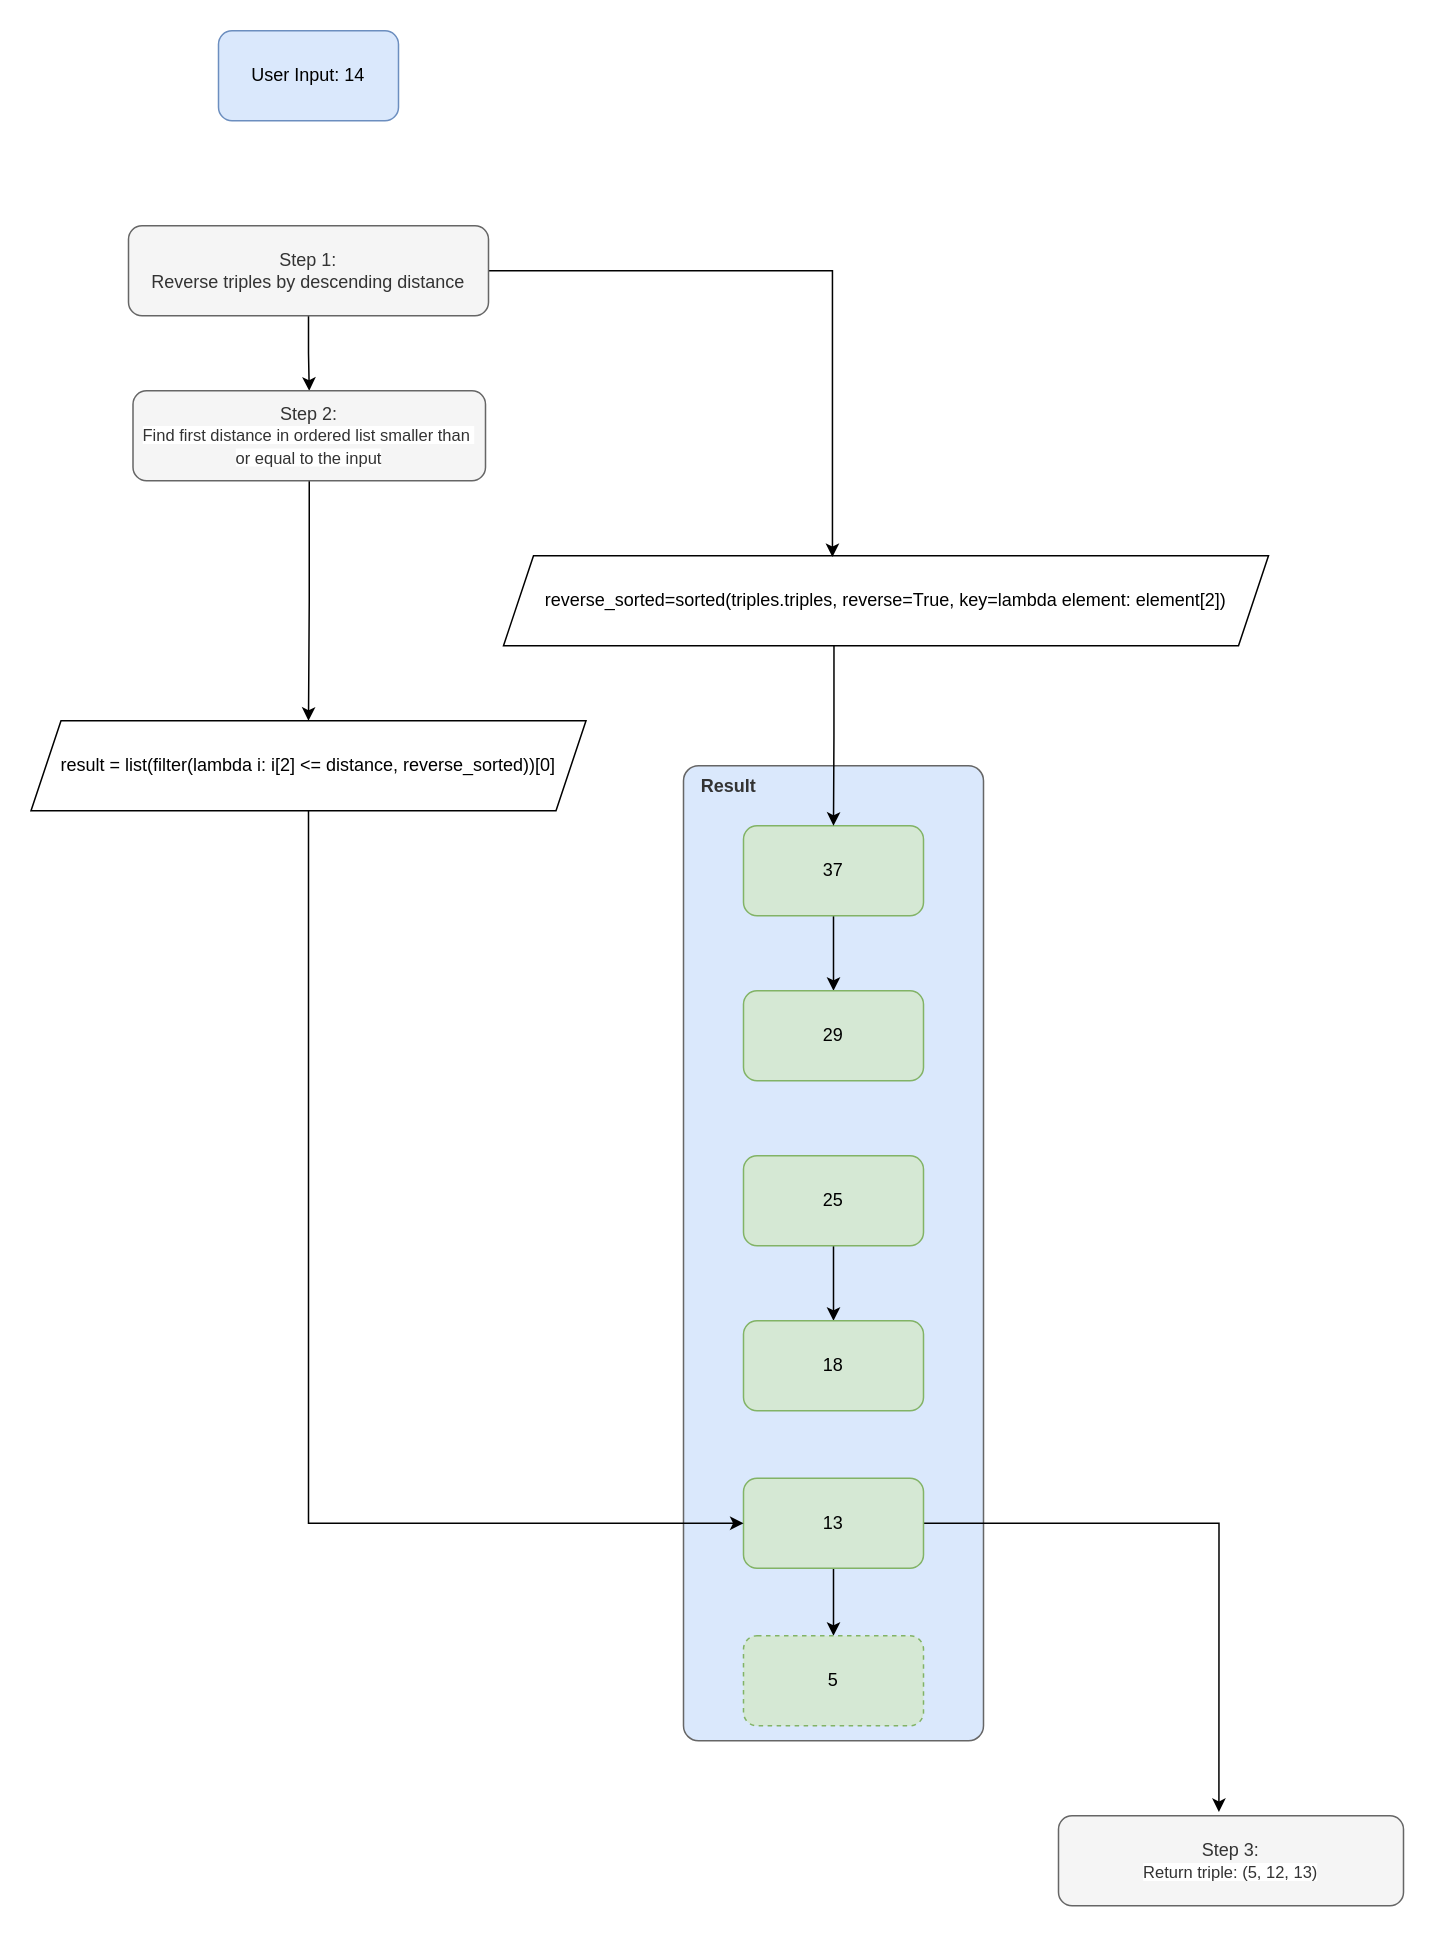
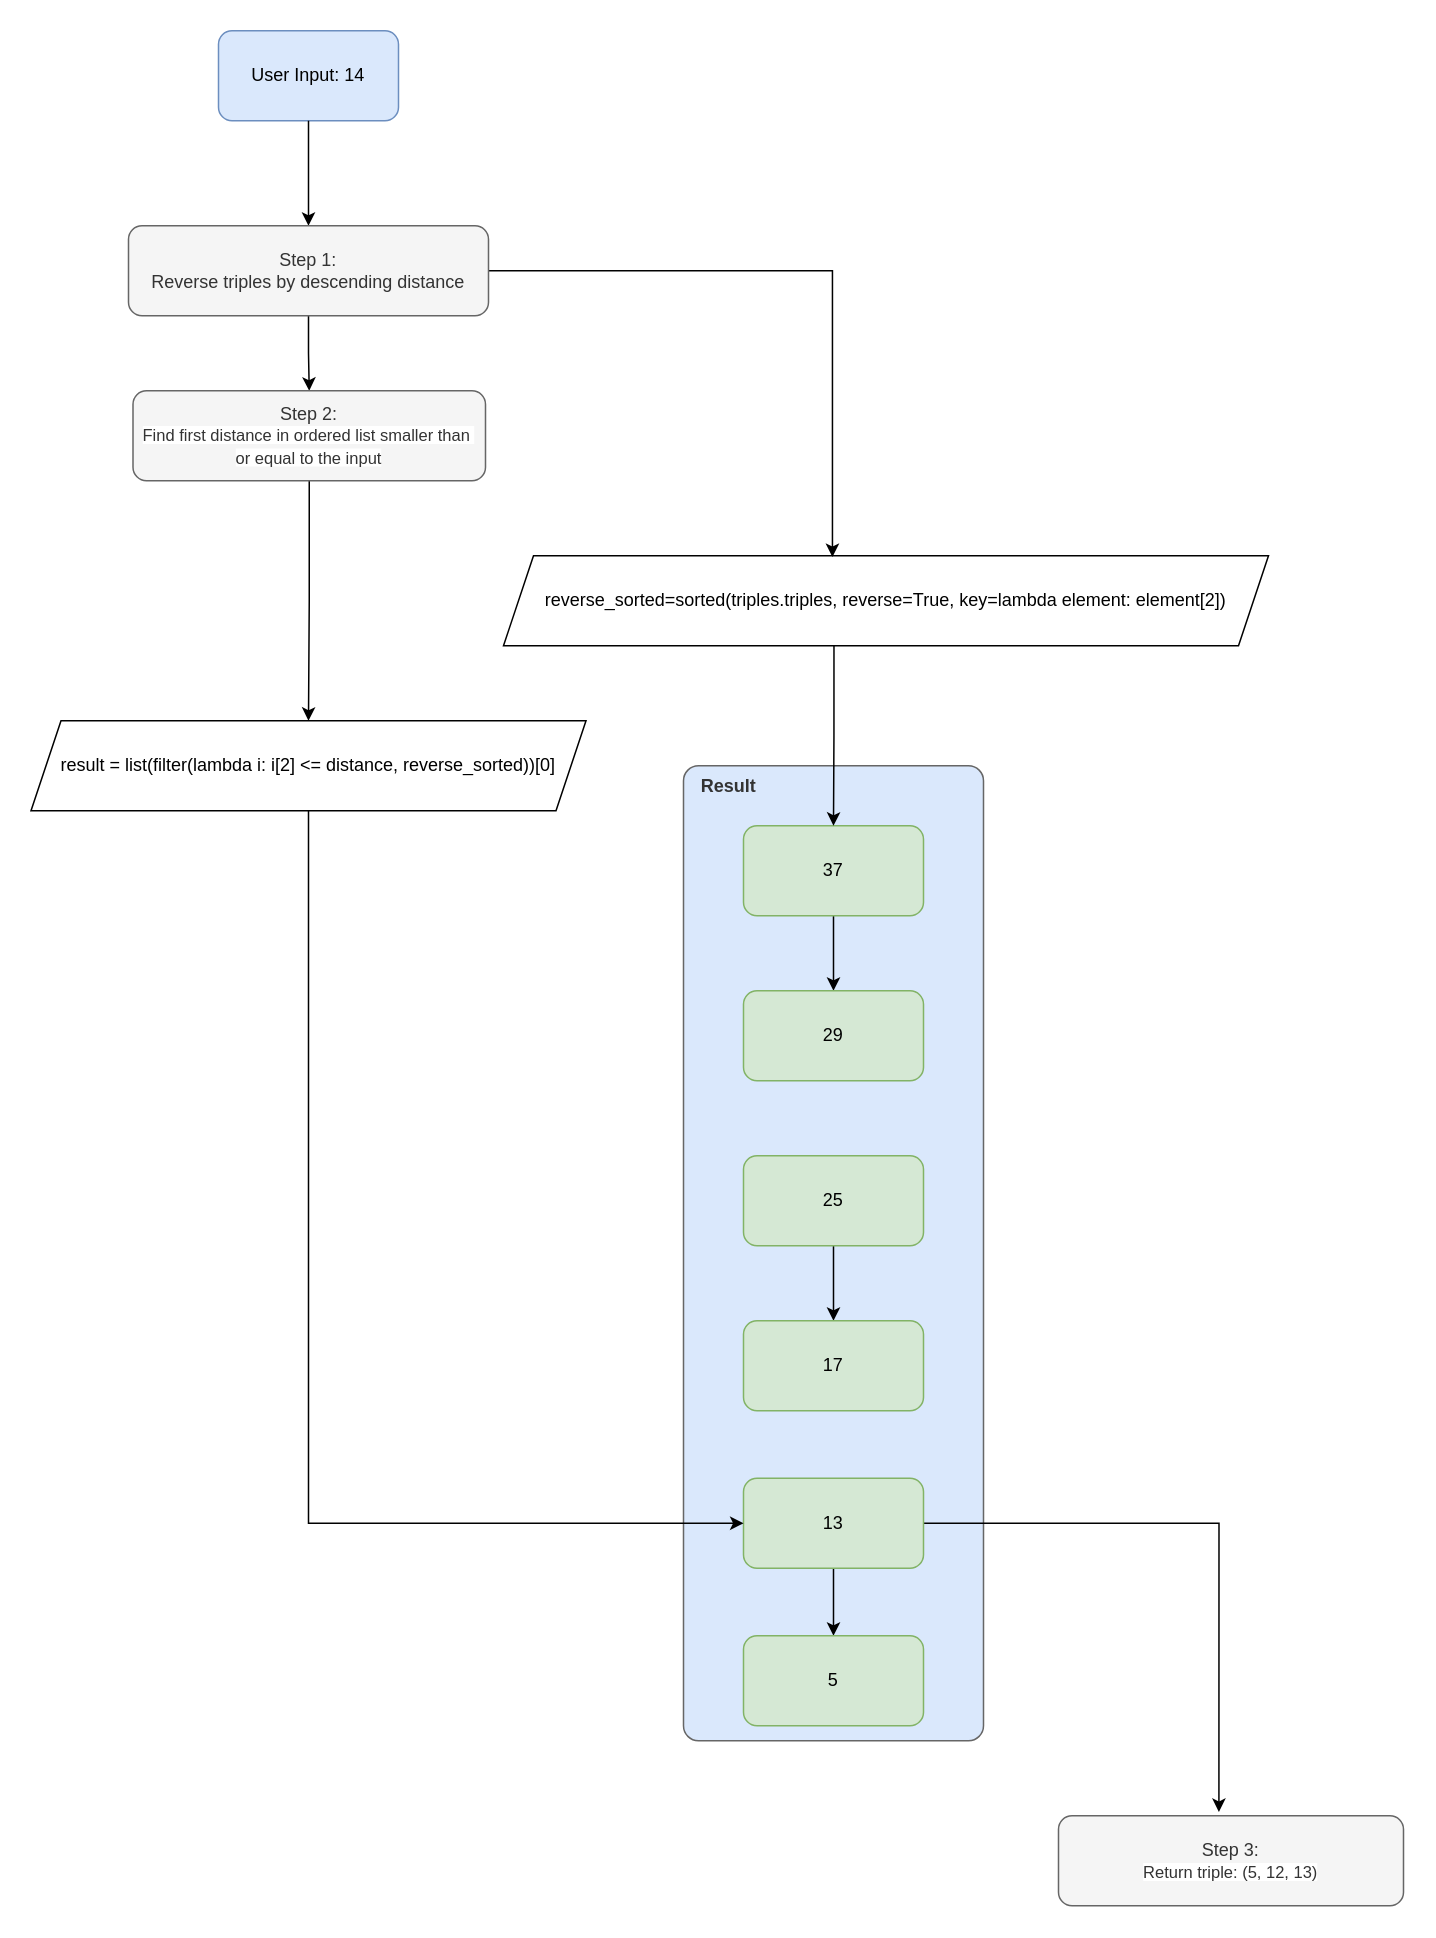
none -> (308, 168)
(833, 1366) -> (833, 1366)
(833, 1681) -> (833, 1681)
